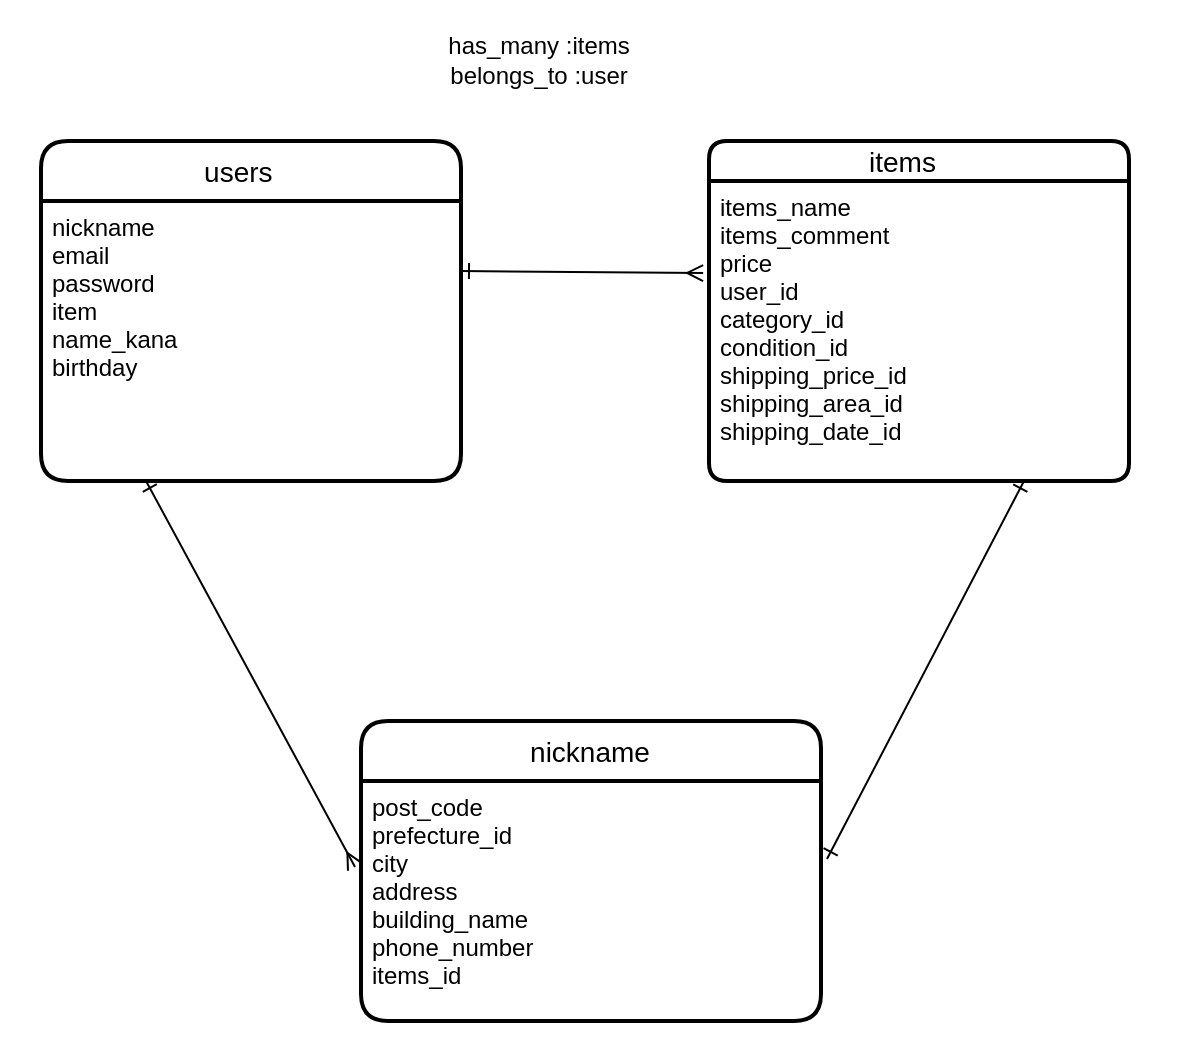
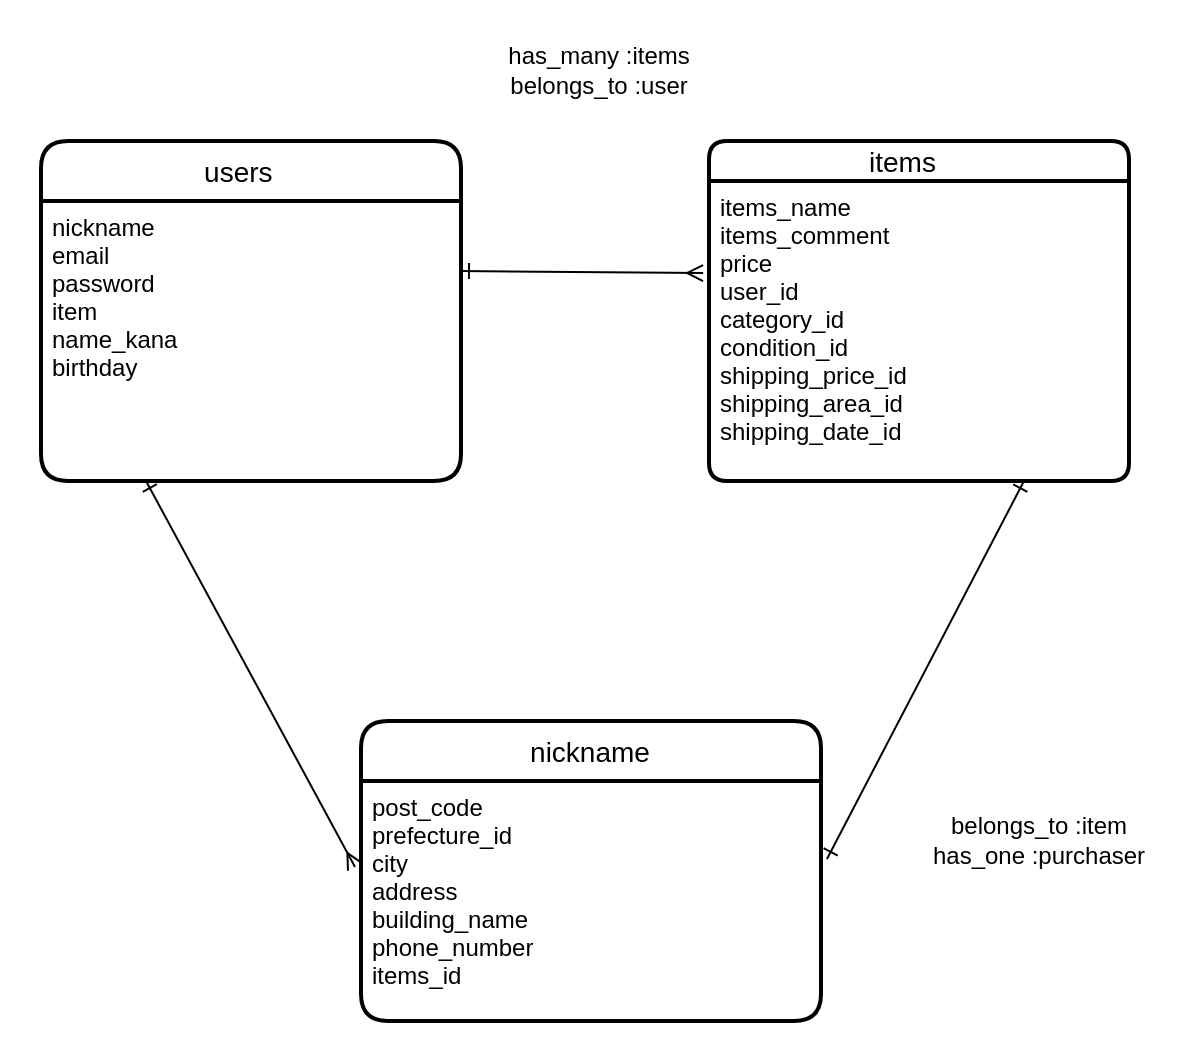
(539, 61) -> (599, 71)
none -> (1039, 841)
